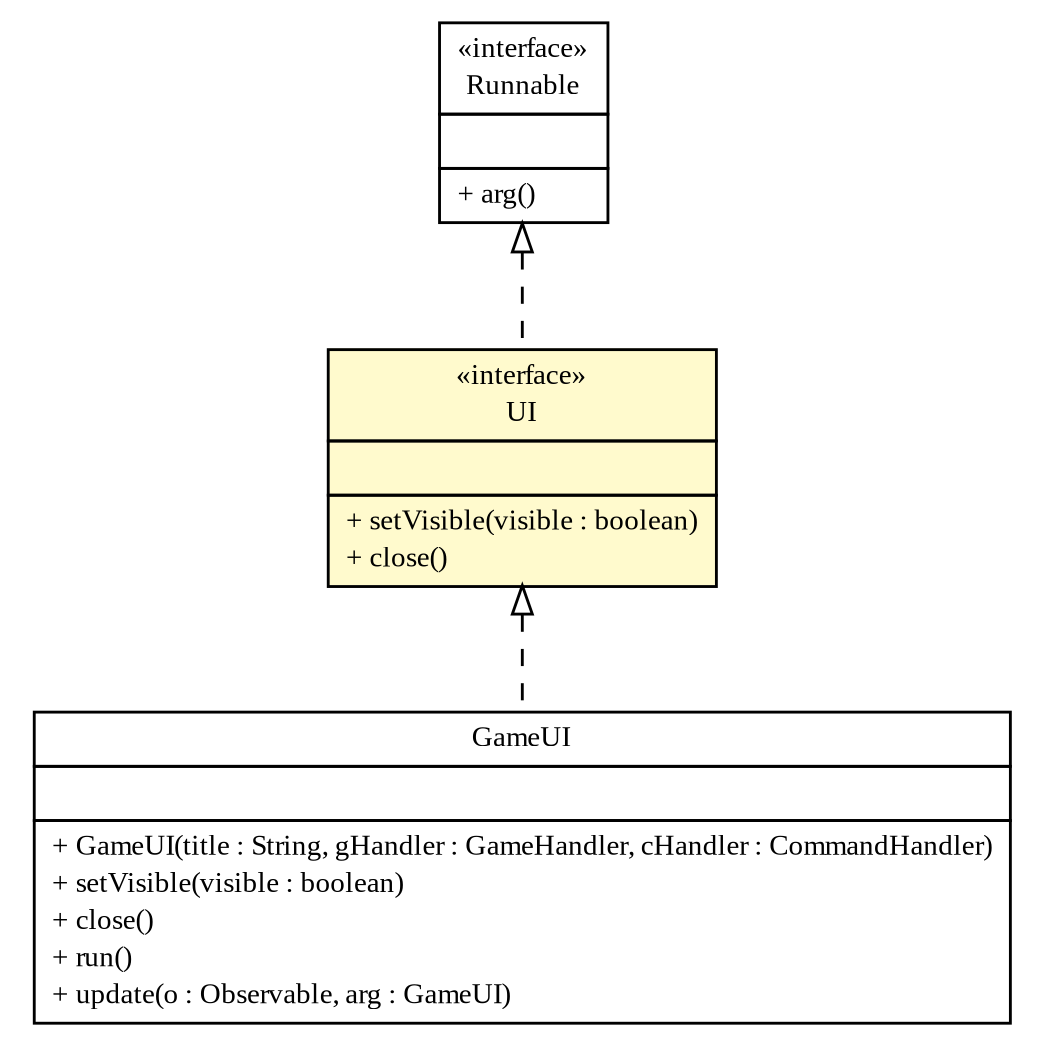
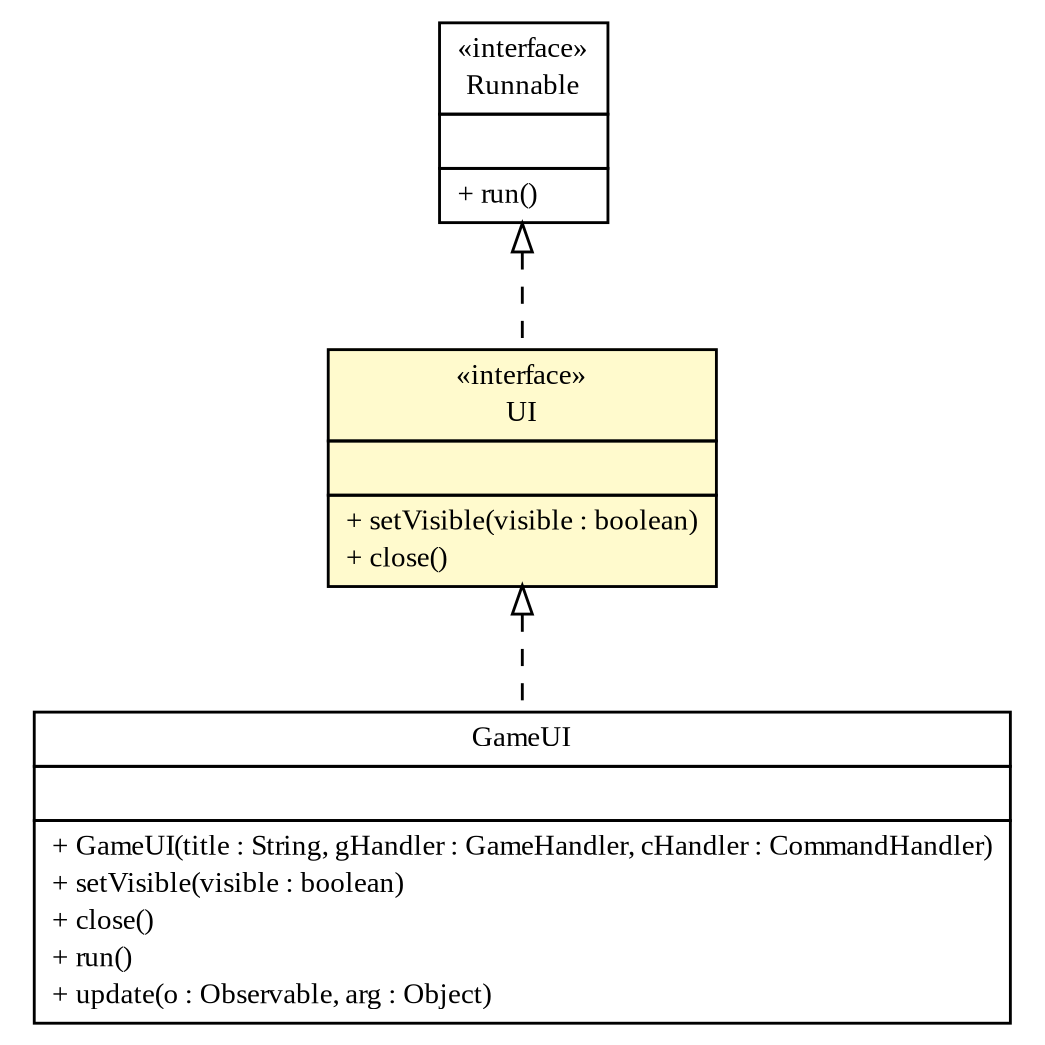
(497, 194) -> (498, 194)
(283, 995) -> (273, 995)
